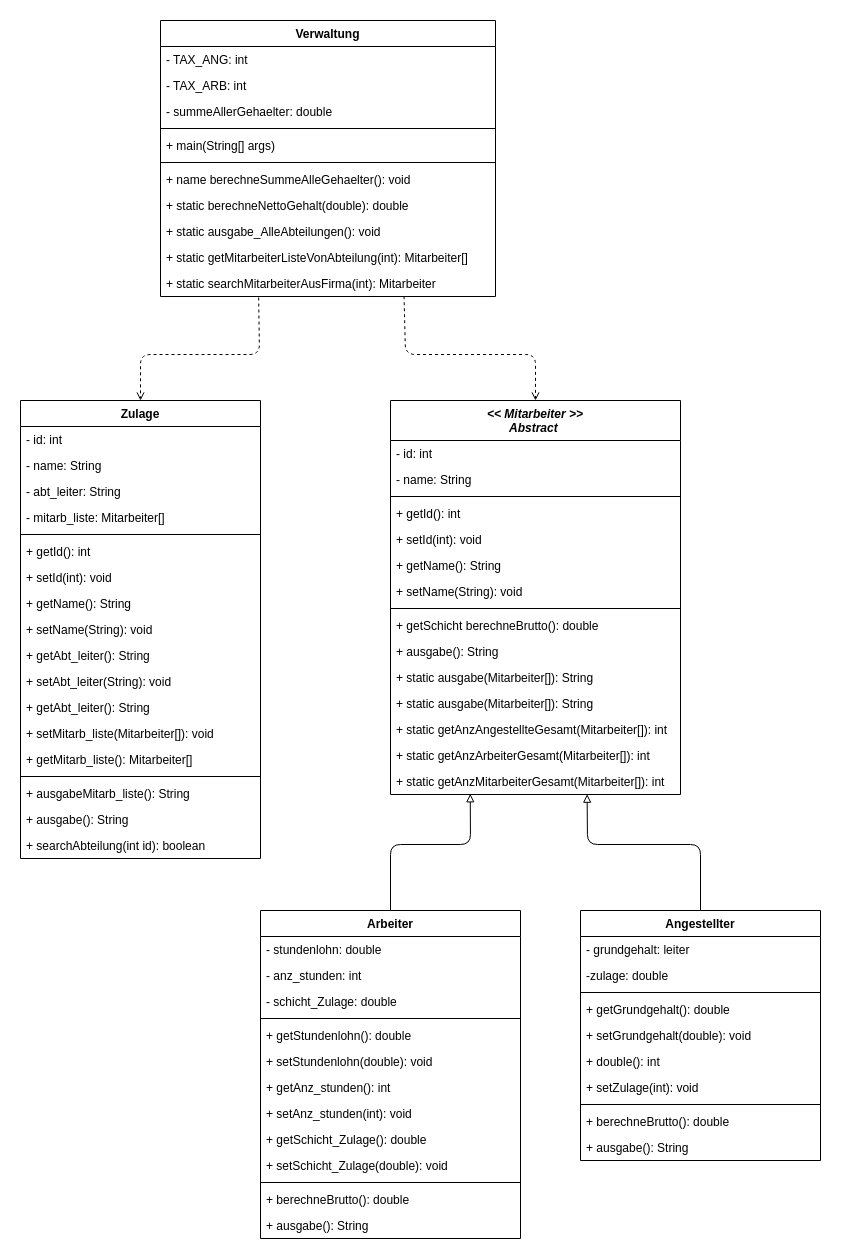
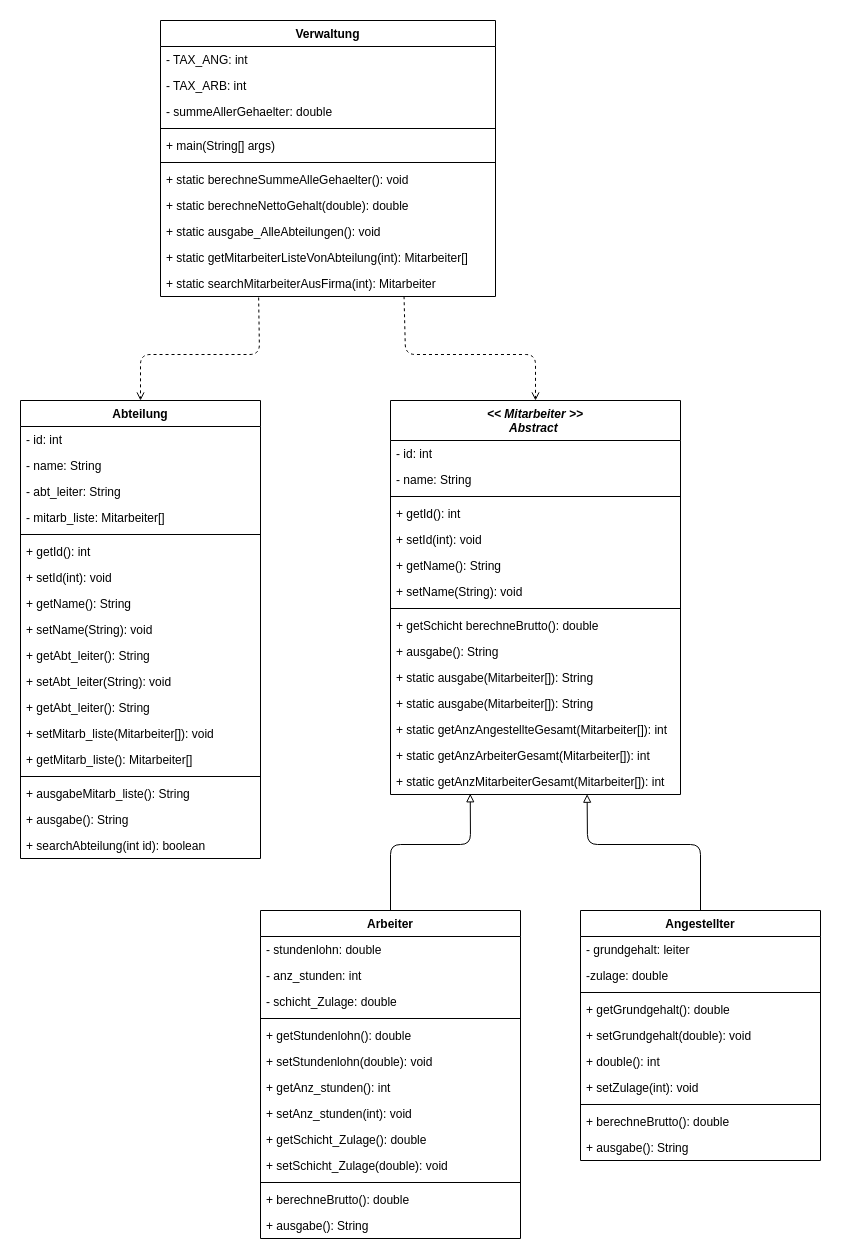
(293, 180) -> (298, 180)
(140, 414) -> (140, 414)
